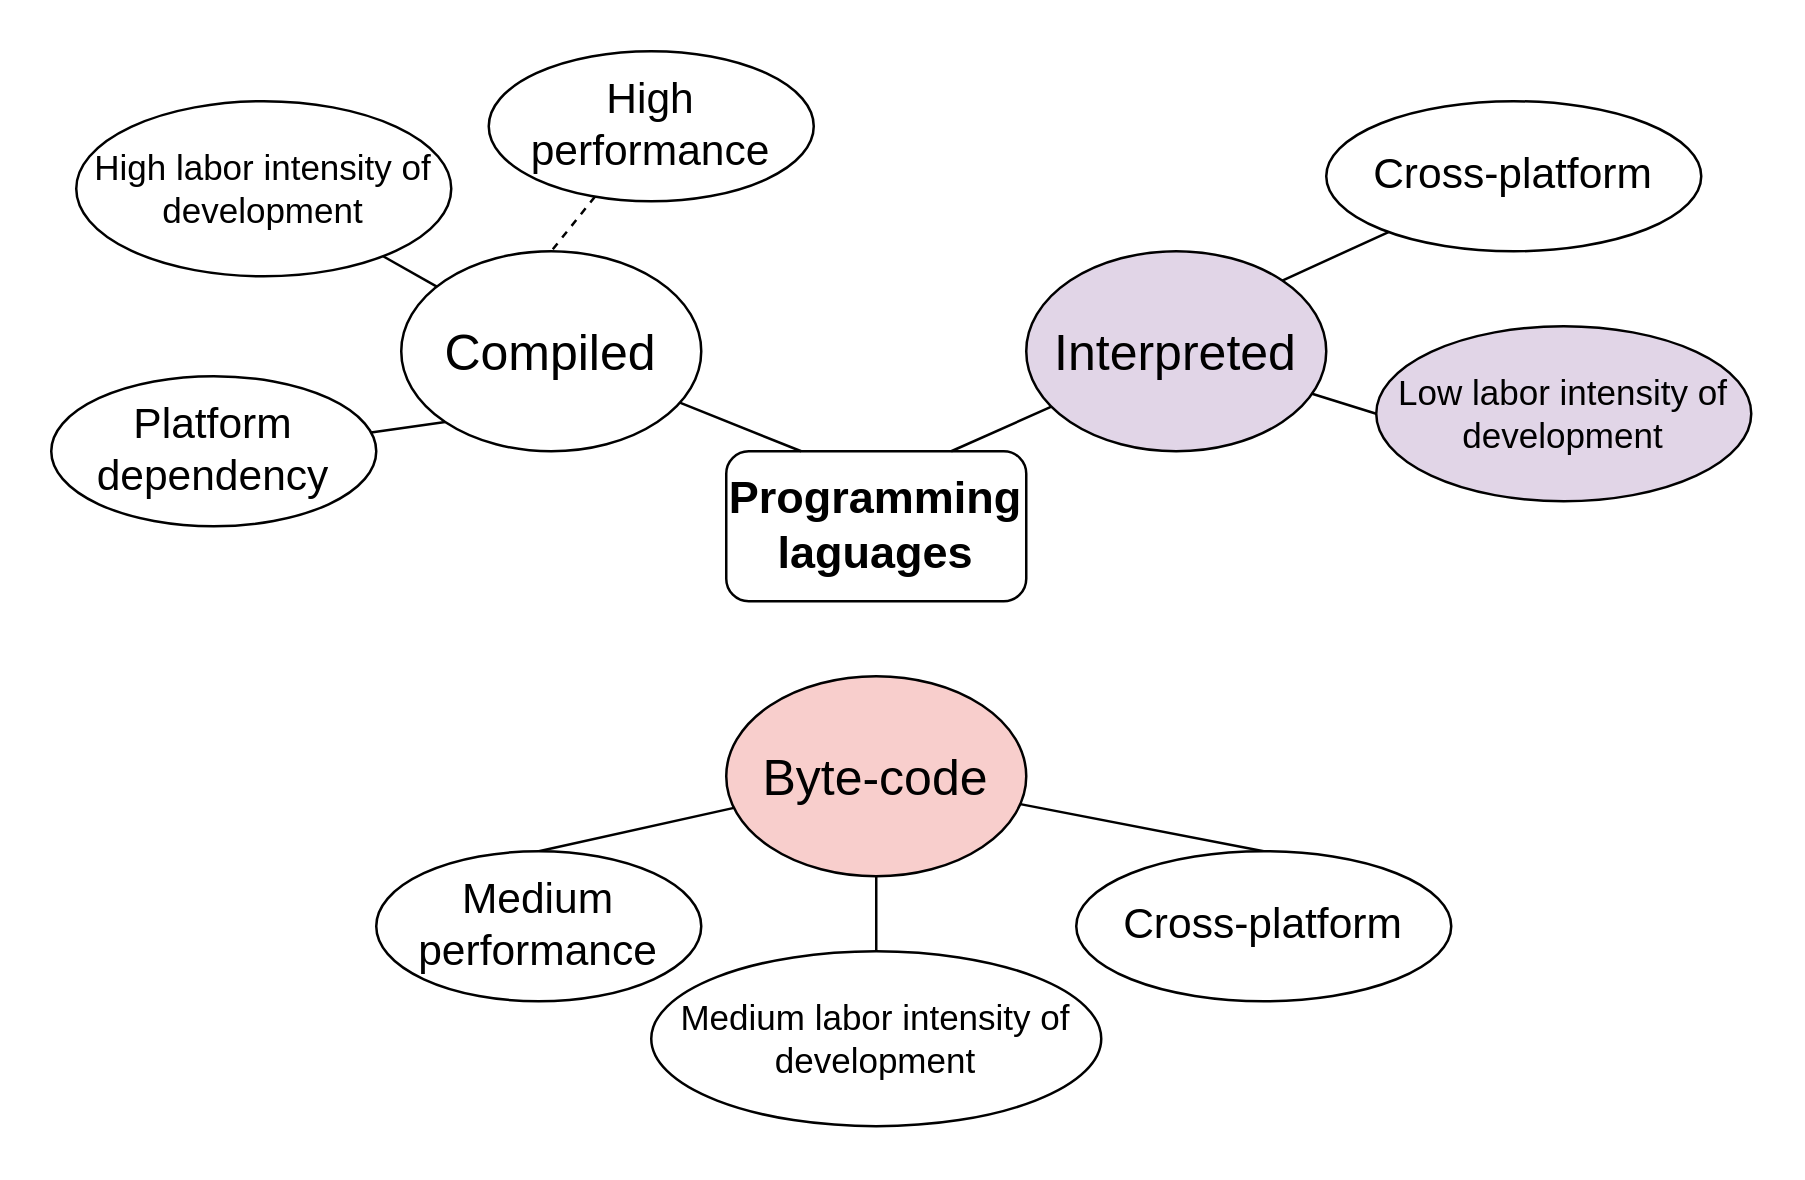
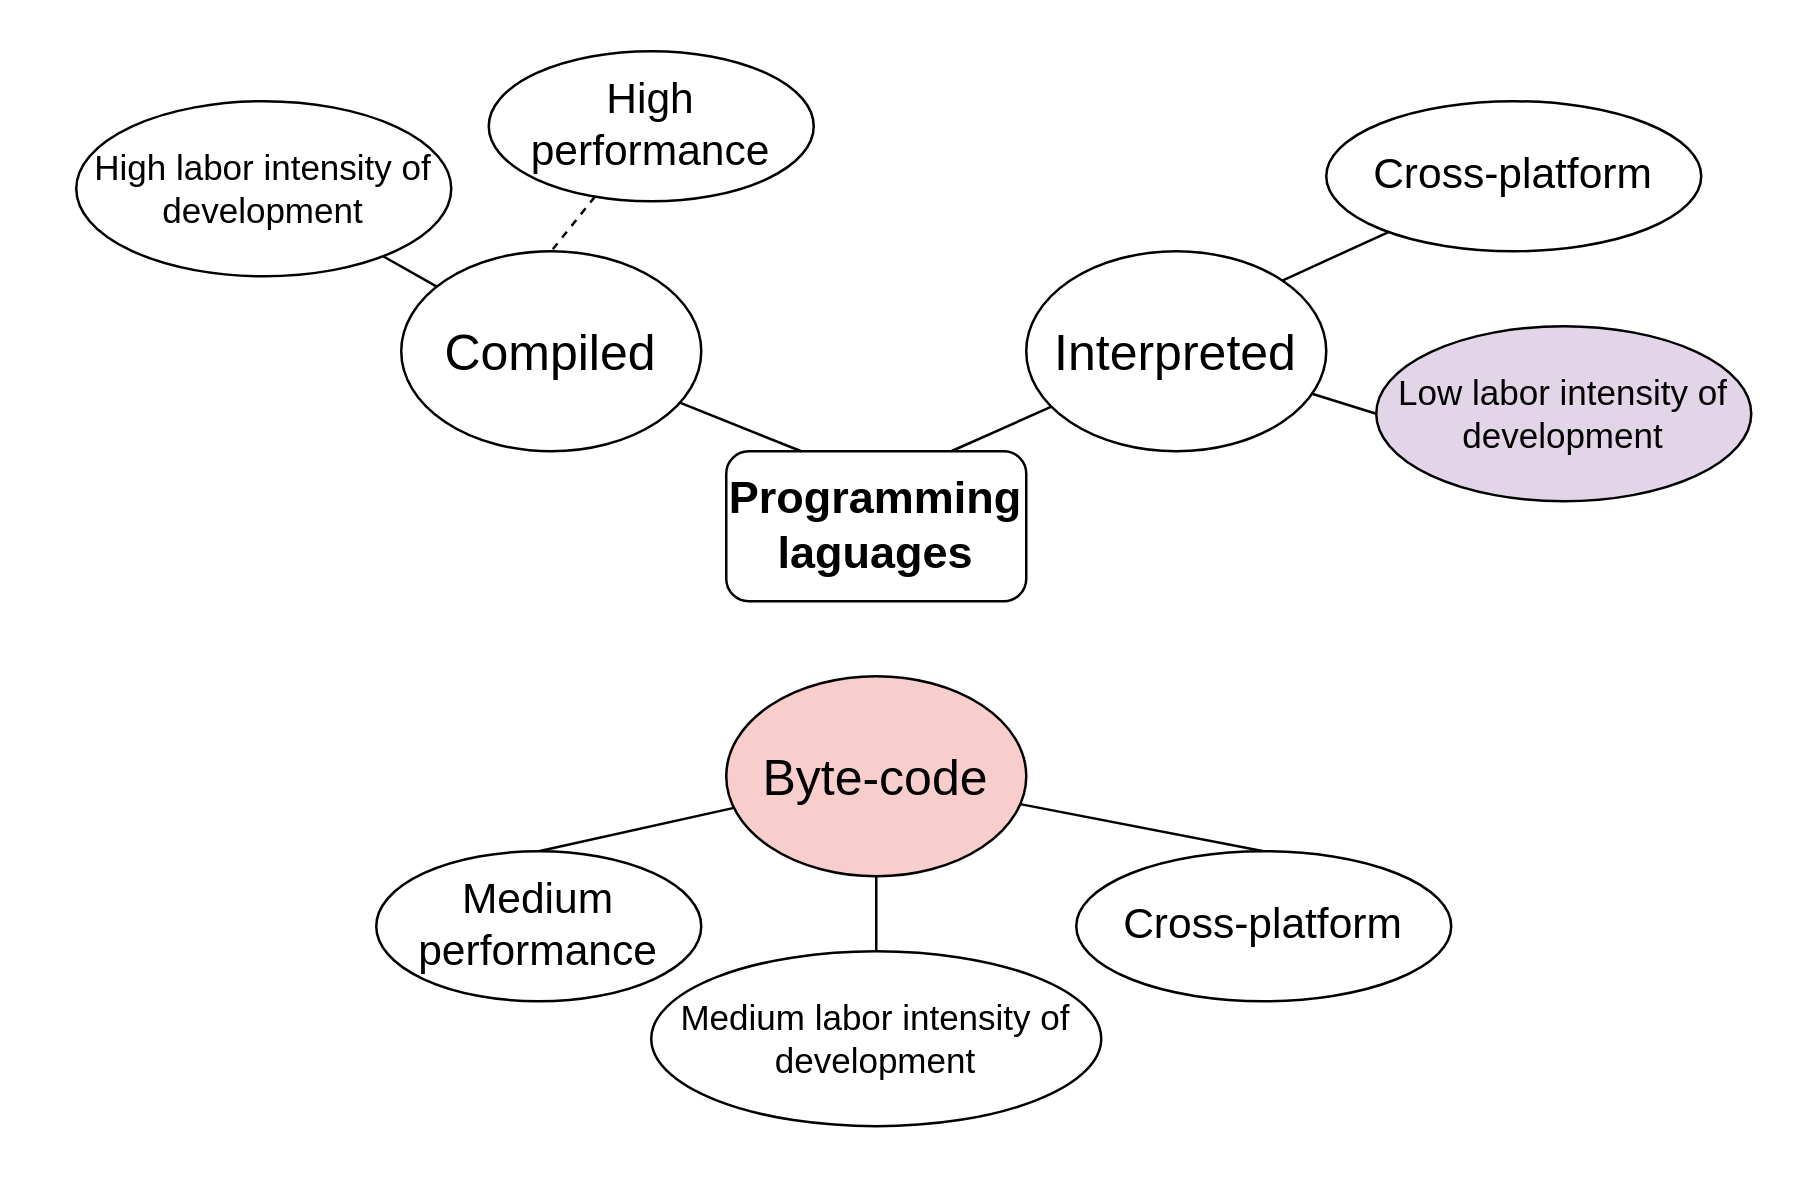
(1176, 351) -> (1176, 351)
(408, 427) -> none
(214, 451) -> none
